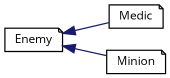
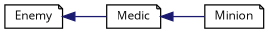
(91, 52) -> (189, 17)
